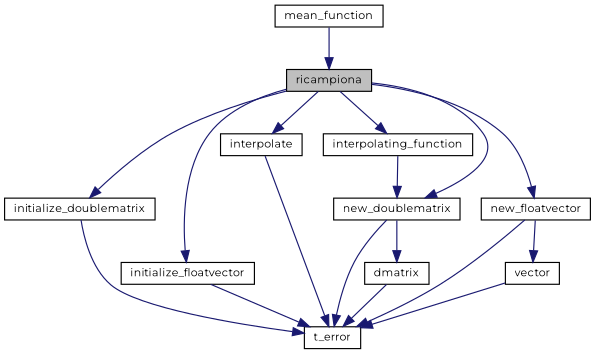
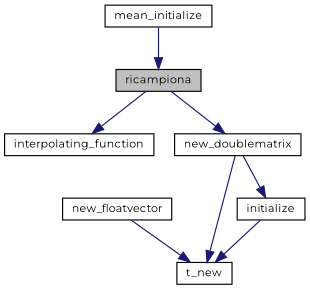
(329, 16) -> (159, 16)
(478, 116) -> none
(261, 145) -> none
(398, 171) -> none
(80, 209) -> none
(188, 273) -> none
(397, 273) -> (271, 209)
(532, 273) -> none
(333, 338) -> (204, 273)
